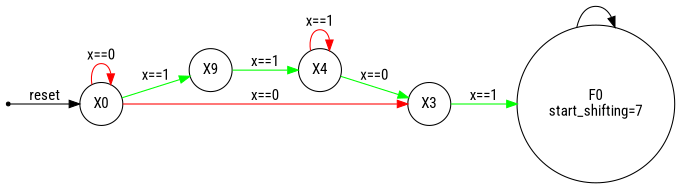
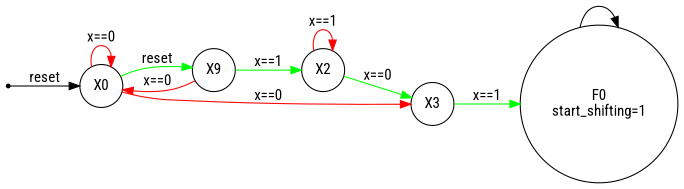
(320, 70) -> (323, 70)
(156, 76) -> (158, 59)
none -> (165, 91)
(596, 104) -> (599, 104)
